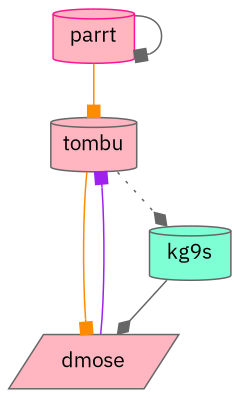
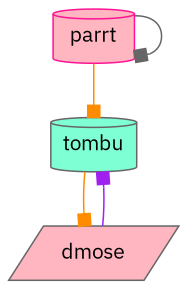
(94, 145) -> (94, 145)
(190, 253) -> none
